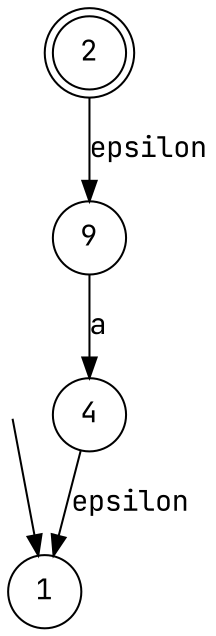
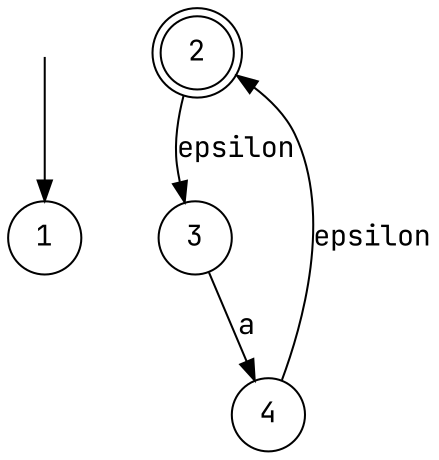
(89, 238) -> (195, 238)
(70, 493) -> (313, 226)
